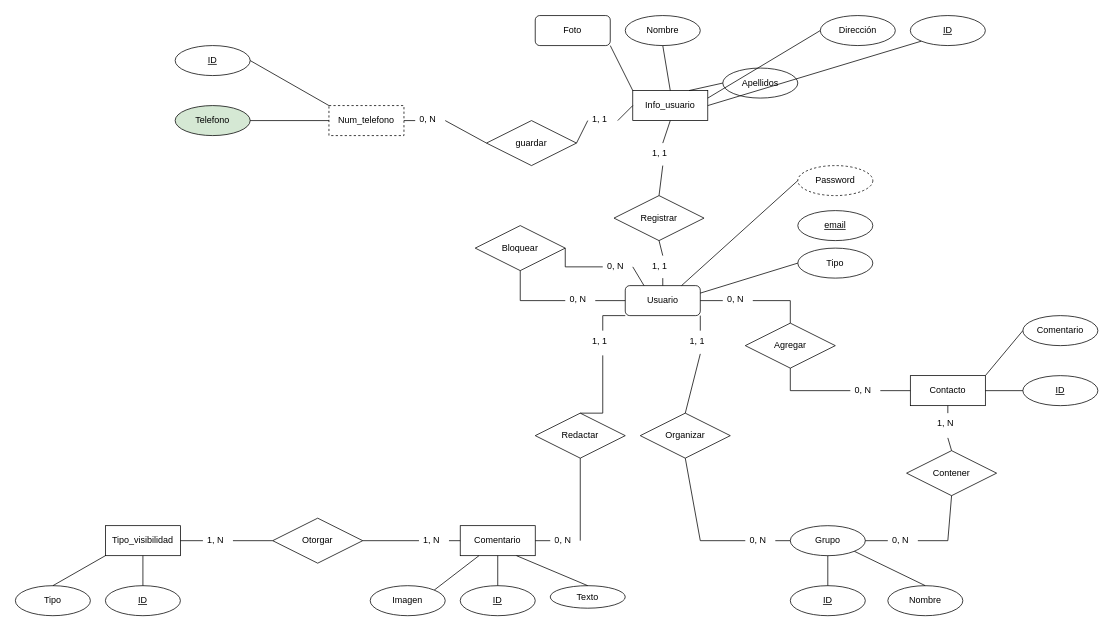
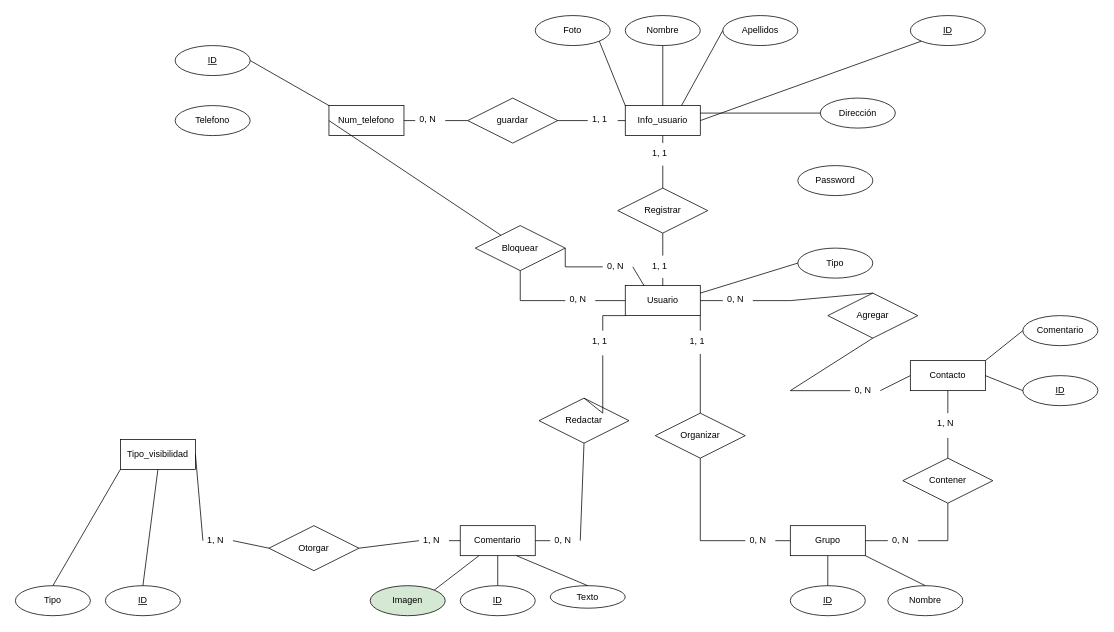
(573, 30) -> (573, 30)
(858, 30) -> (858, 113)
(760, 83) -> (760, 30)
(670, 105) -> (663, 120)
(213, 120) -> (213, 120)
(290, 120) -> (415, 178)
(366, 120) -> (366, 120)
(531, 143) -> (513, 120)
(835, 180) -> (835, 180)
(659, 218) -> (663, 210)
(835, 225) -> none
(740, 233) -> none
(663, 300) -> (663, 300)
(790, 345) -> (873, 315)
(948, 390) -> (948, 375)
(580, 435) -> (584, 420)
(685, 435) -> (700, 435)
(951, 473) -> (948, 480)
(143, 540) -> (158, 454)
(318, 540) -> (314, 548)
(828, 540) -> (828, 540)
(408, 600) -> (408, 600)
